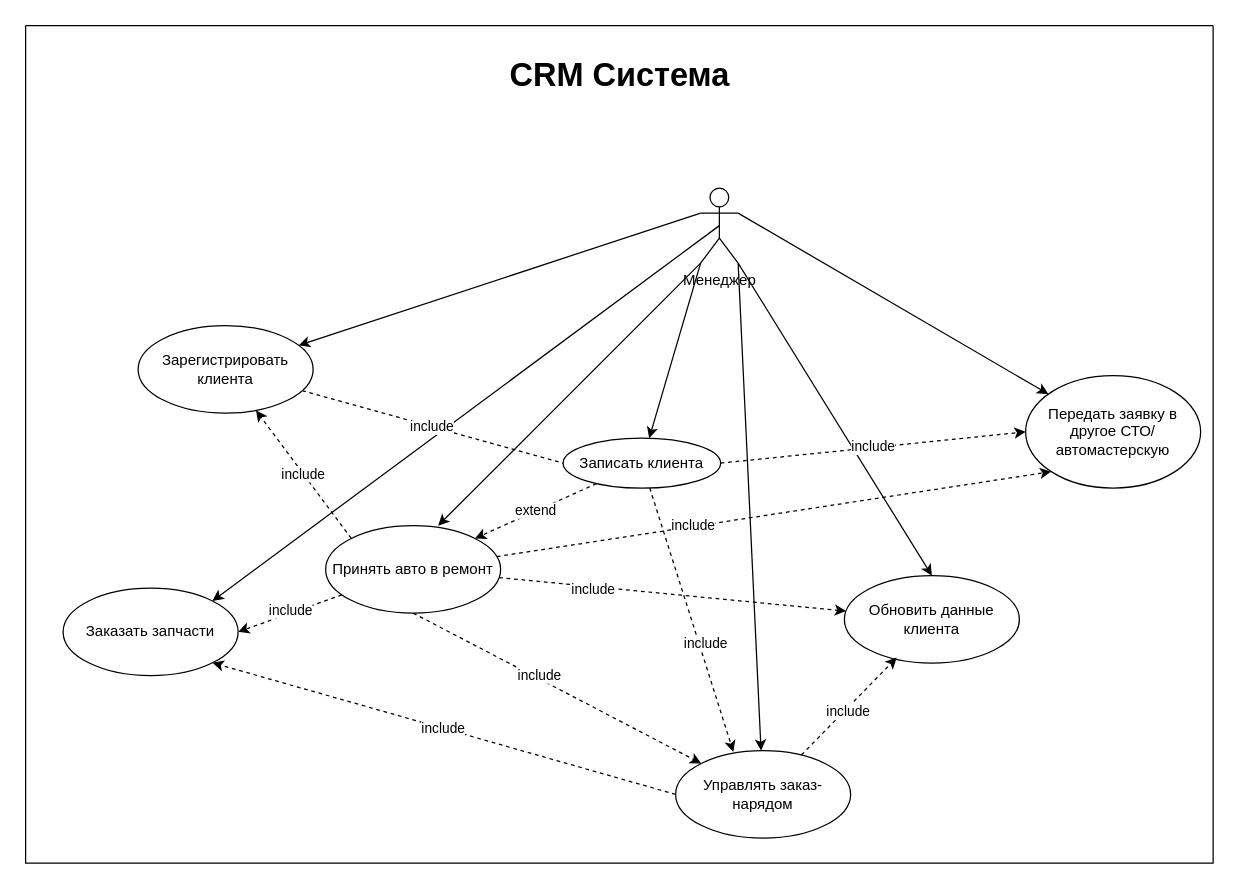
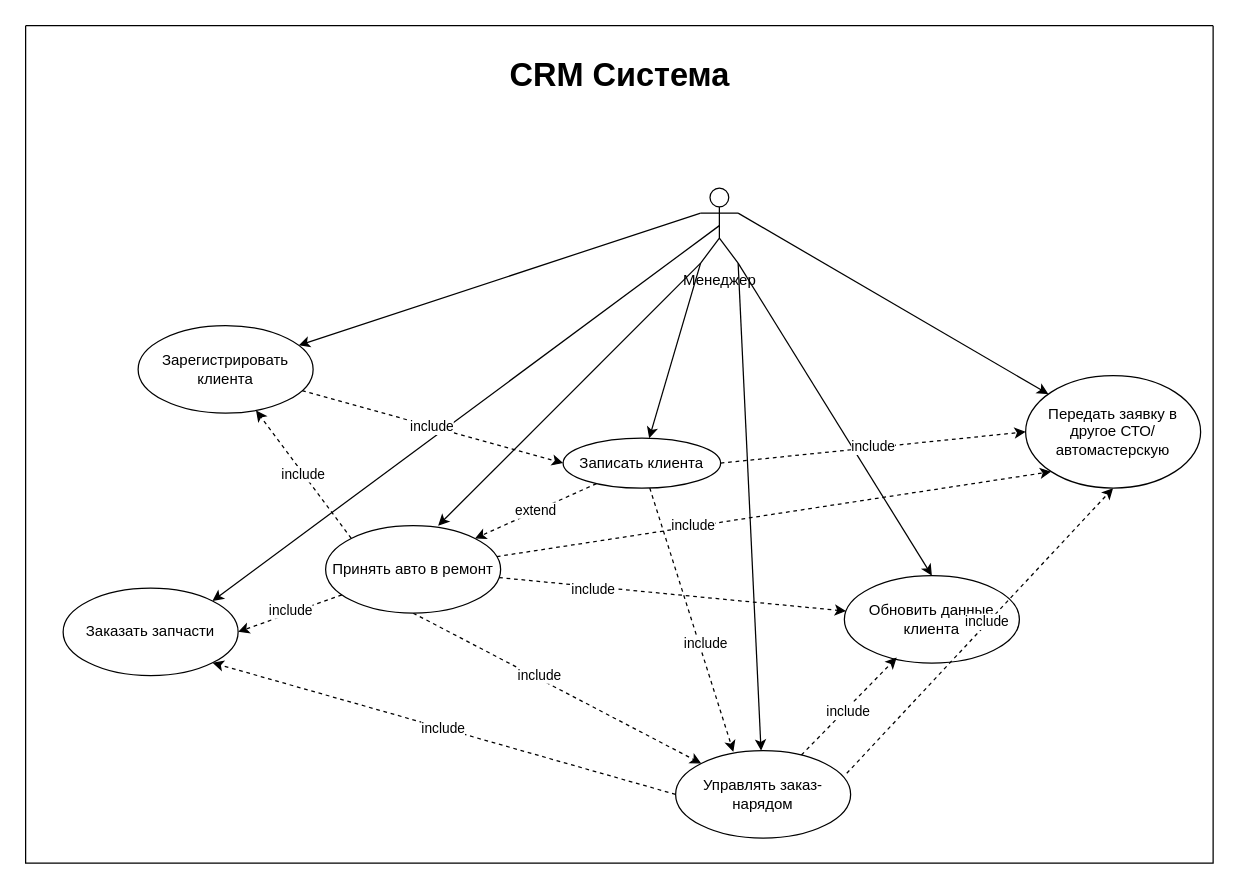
(556, 461) -> (553, 460)
none -> (977, 634)
